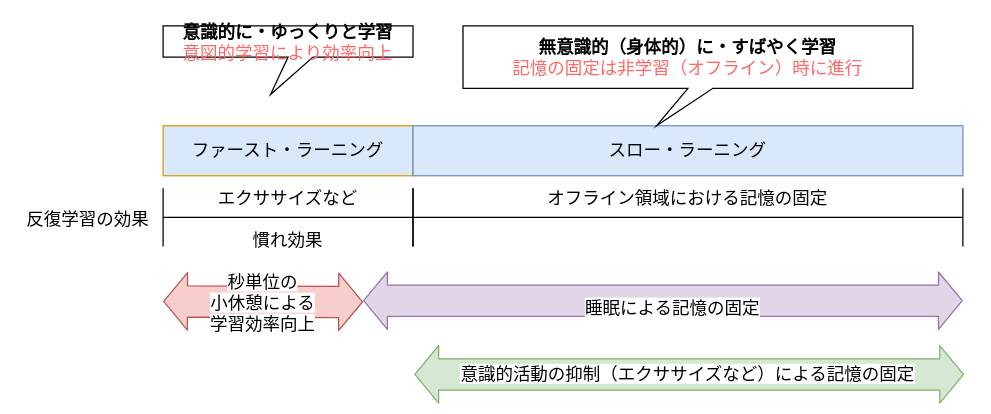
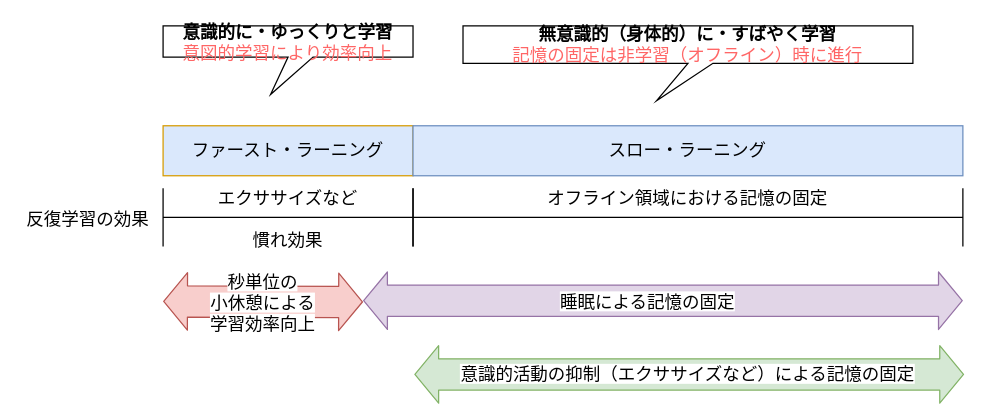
(688, 76) -> (688, 63)
(673, 308) -> (648, 302)
